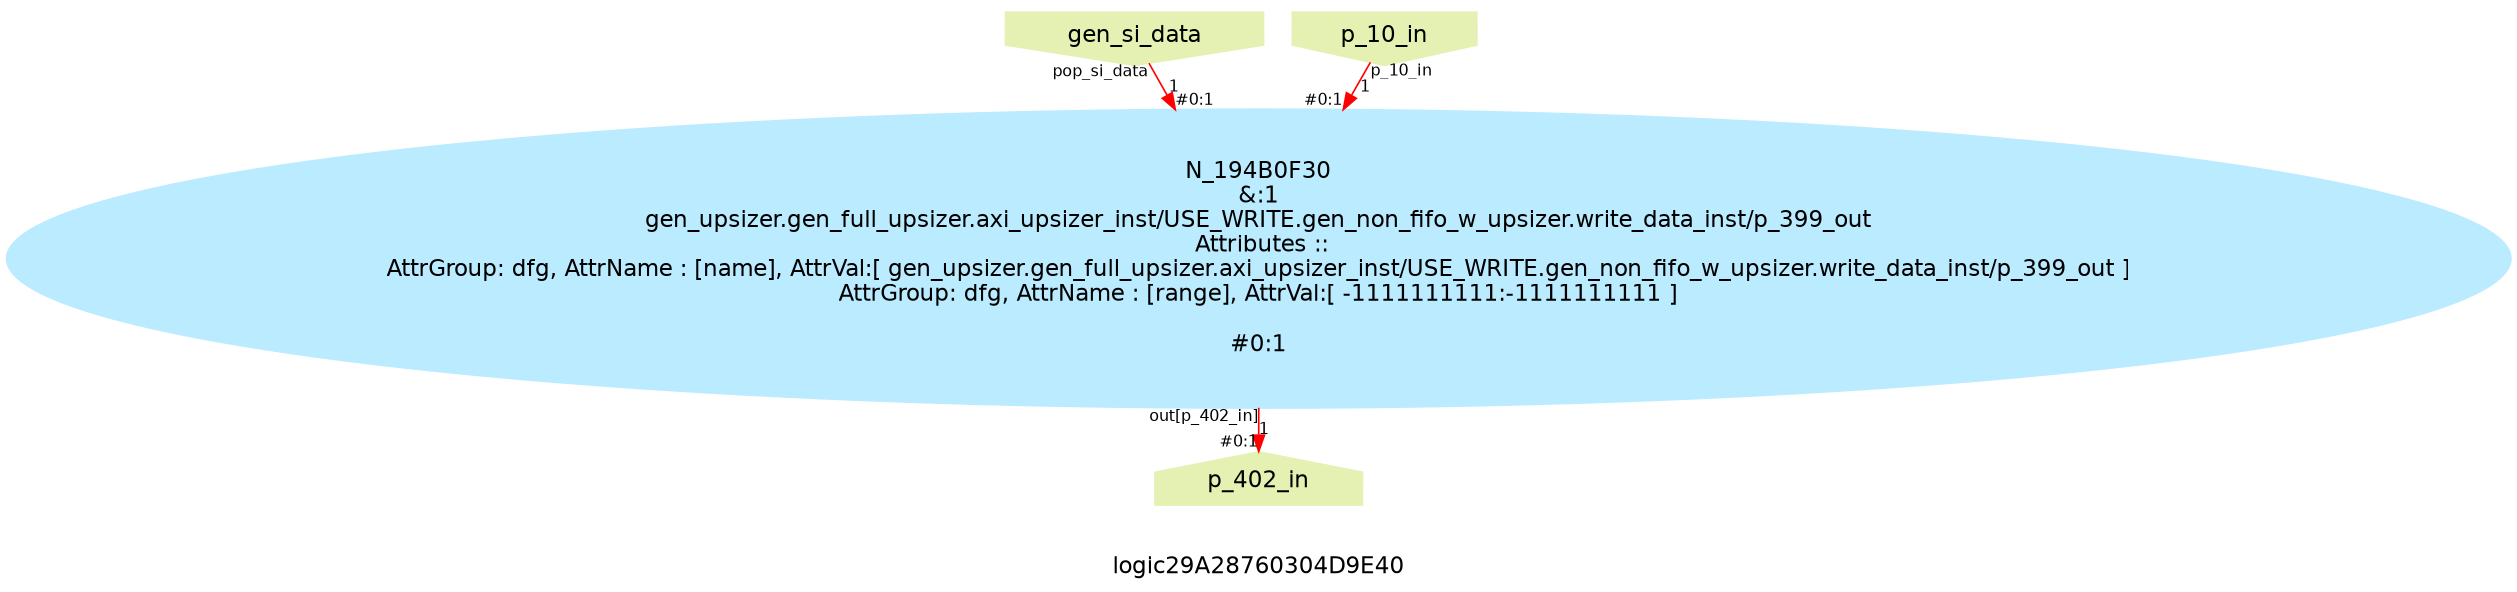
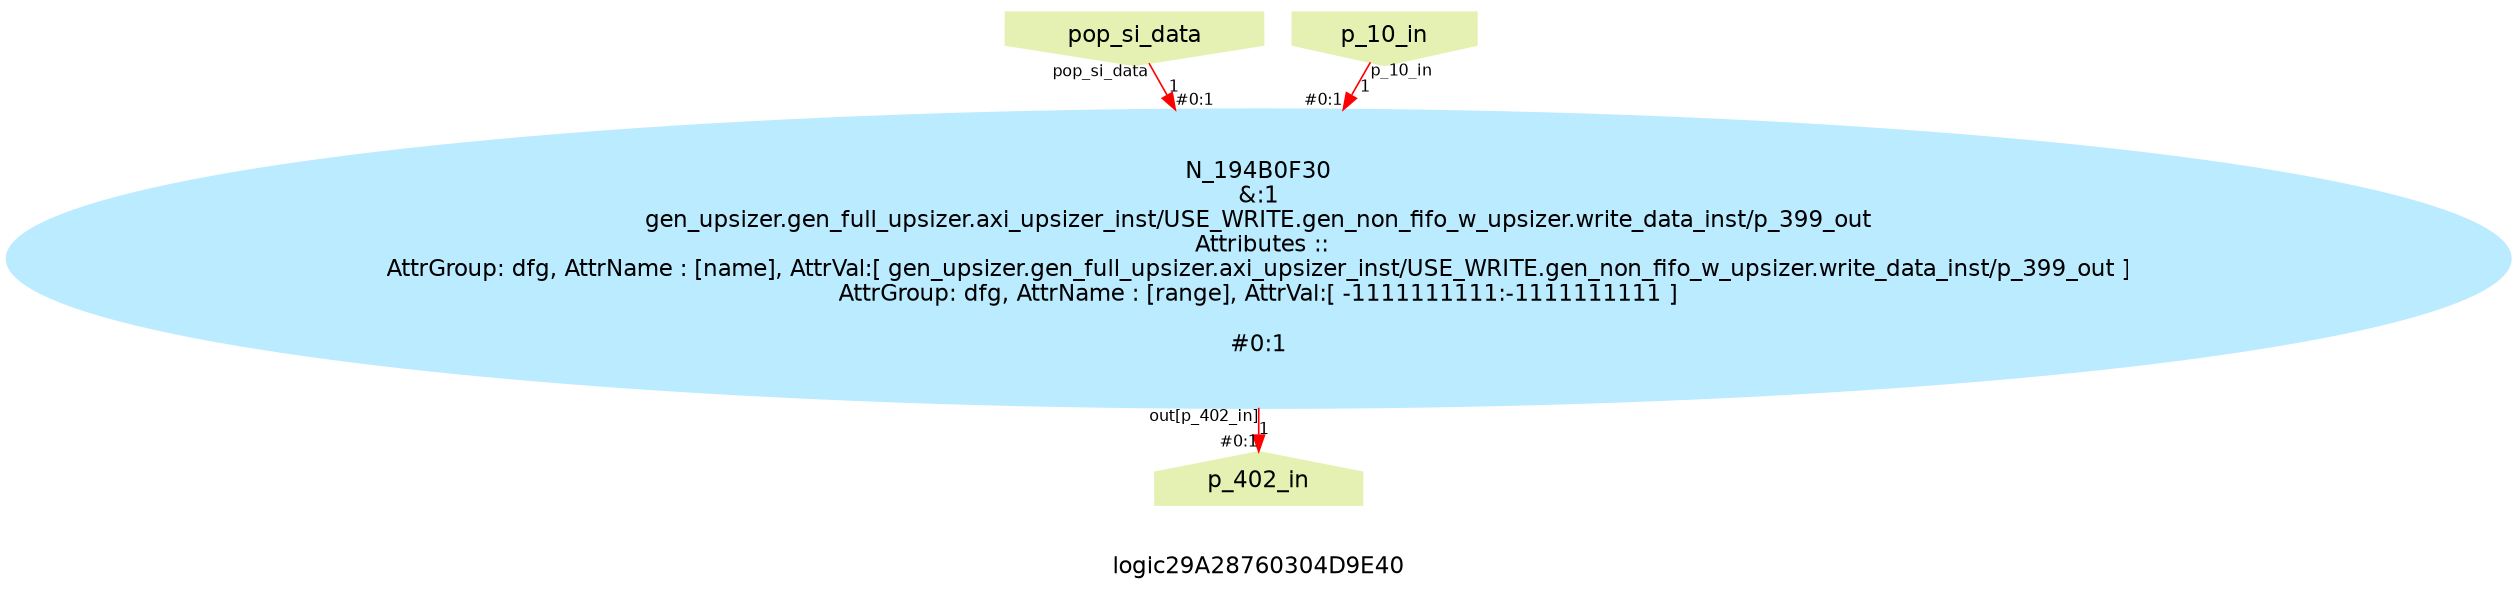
(1134, 36) -> (1134, 36)
